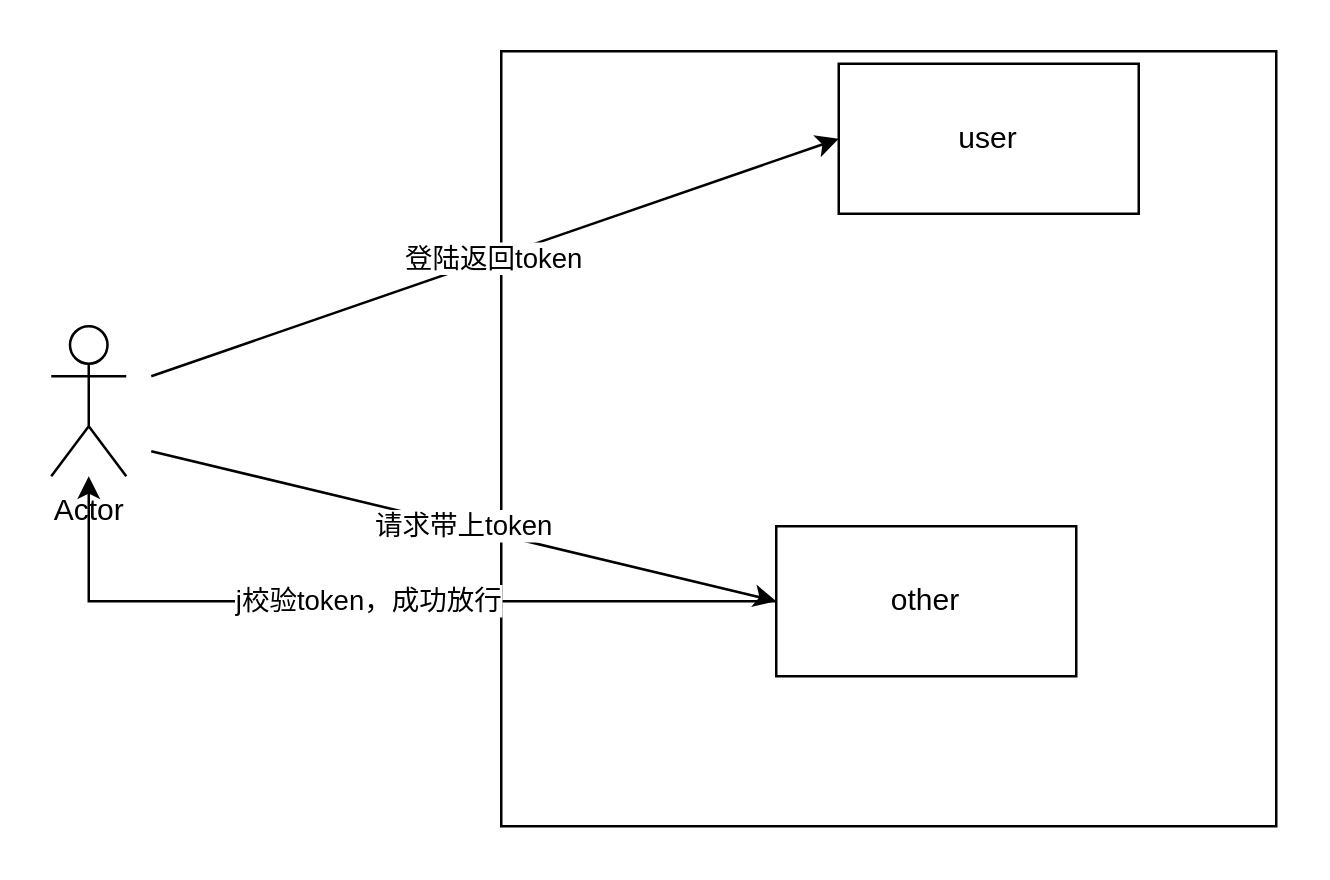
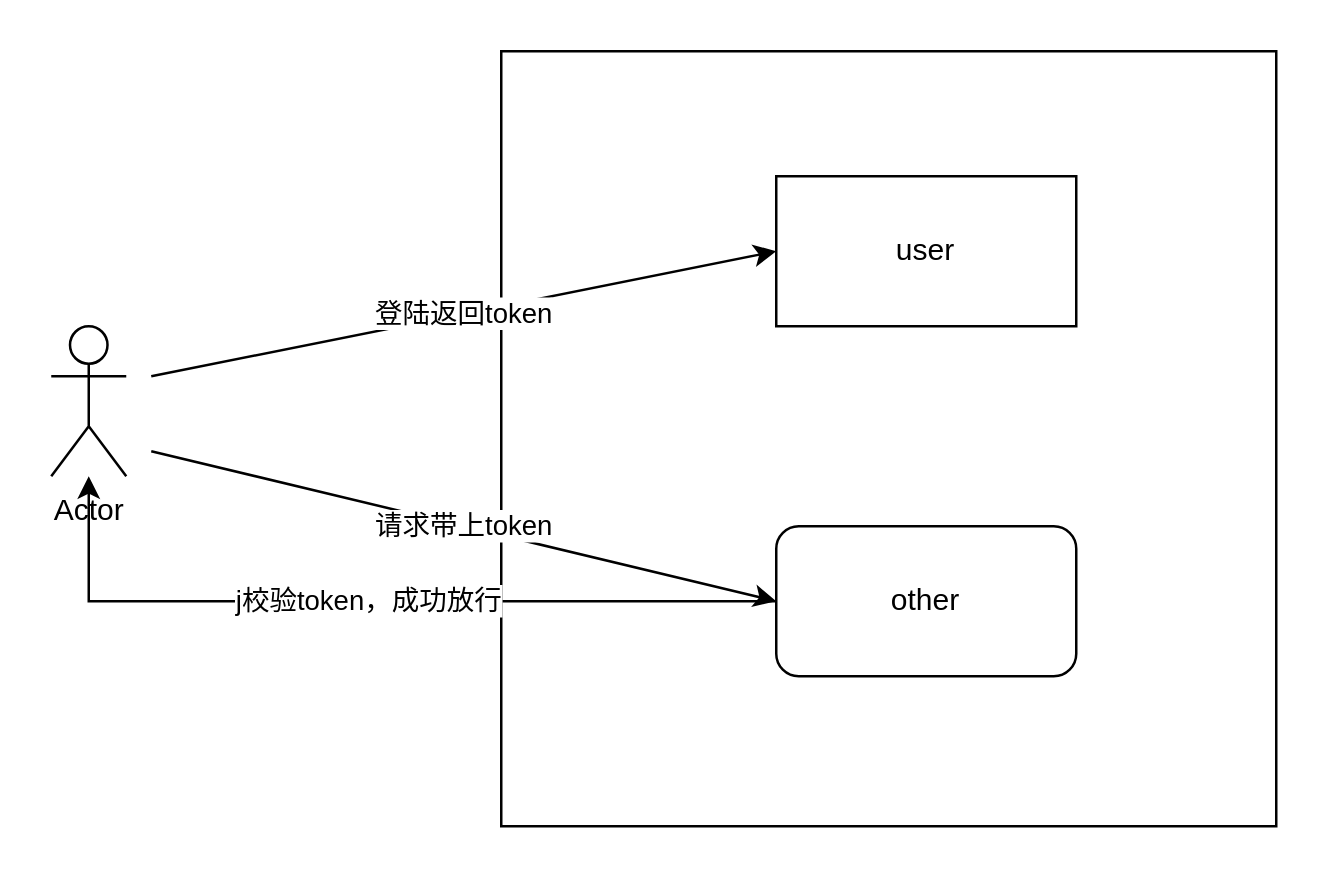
(989, 139) -> (926, 251)
(926, 601) -> (926, 601)
